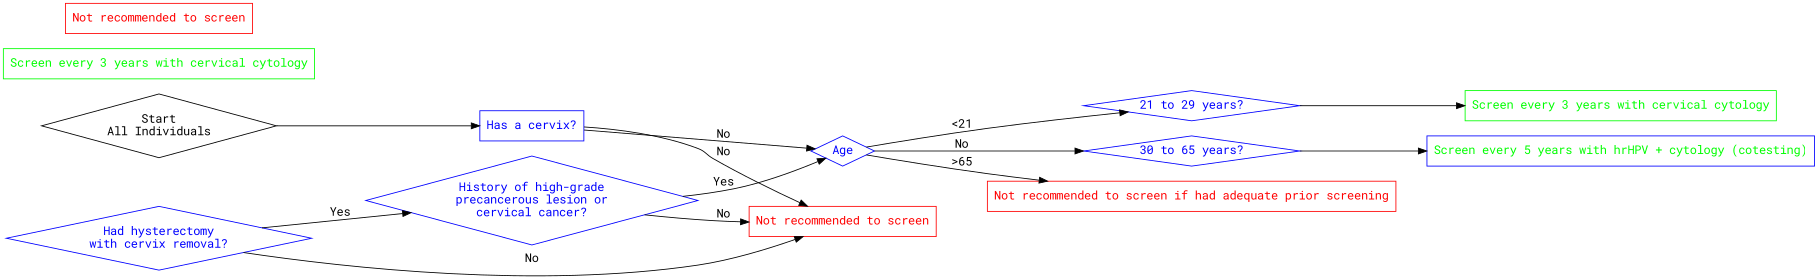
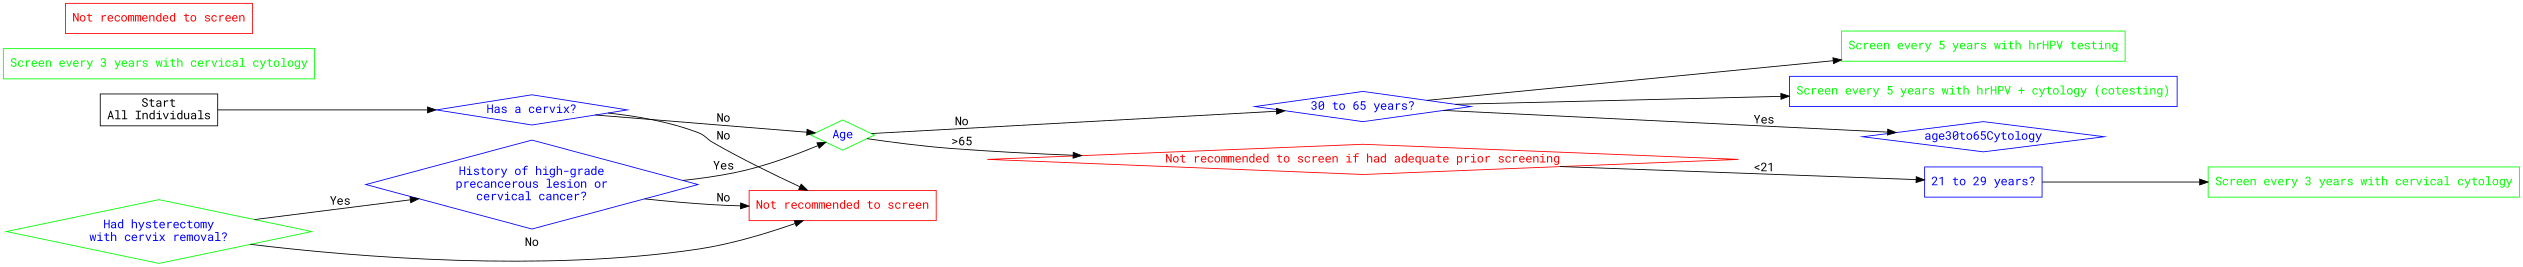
none -> (1983, 46)
(1192, 106) -> (1983, 182)
(159, 126) -> (159, 110)
(532, 126) -> (532, 110)
(993, 128) -> (1738, 173)
none -> (1983, 137)
(843, 151) -> (843, 135)
(1192, 196) -> (1363, 159)
(159, 238) -> (159, 232)
